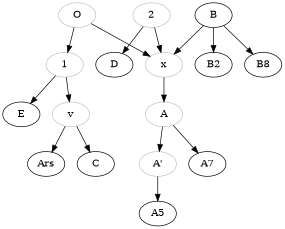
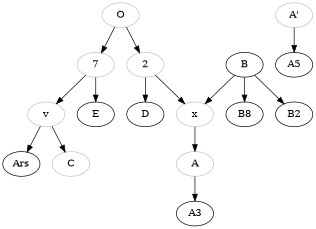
(118, 38) -> (131, 37)
(65, 65) -> (96, 65)
(161, 136) -> none
(96, 164) -> (71, 164)
(207, 164) -> (195, 214)
